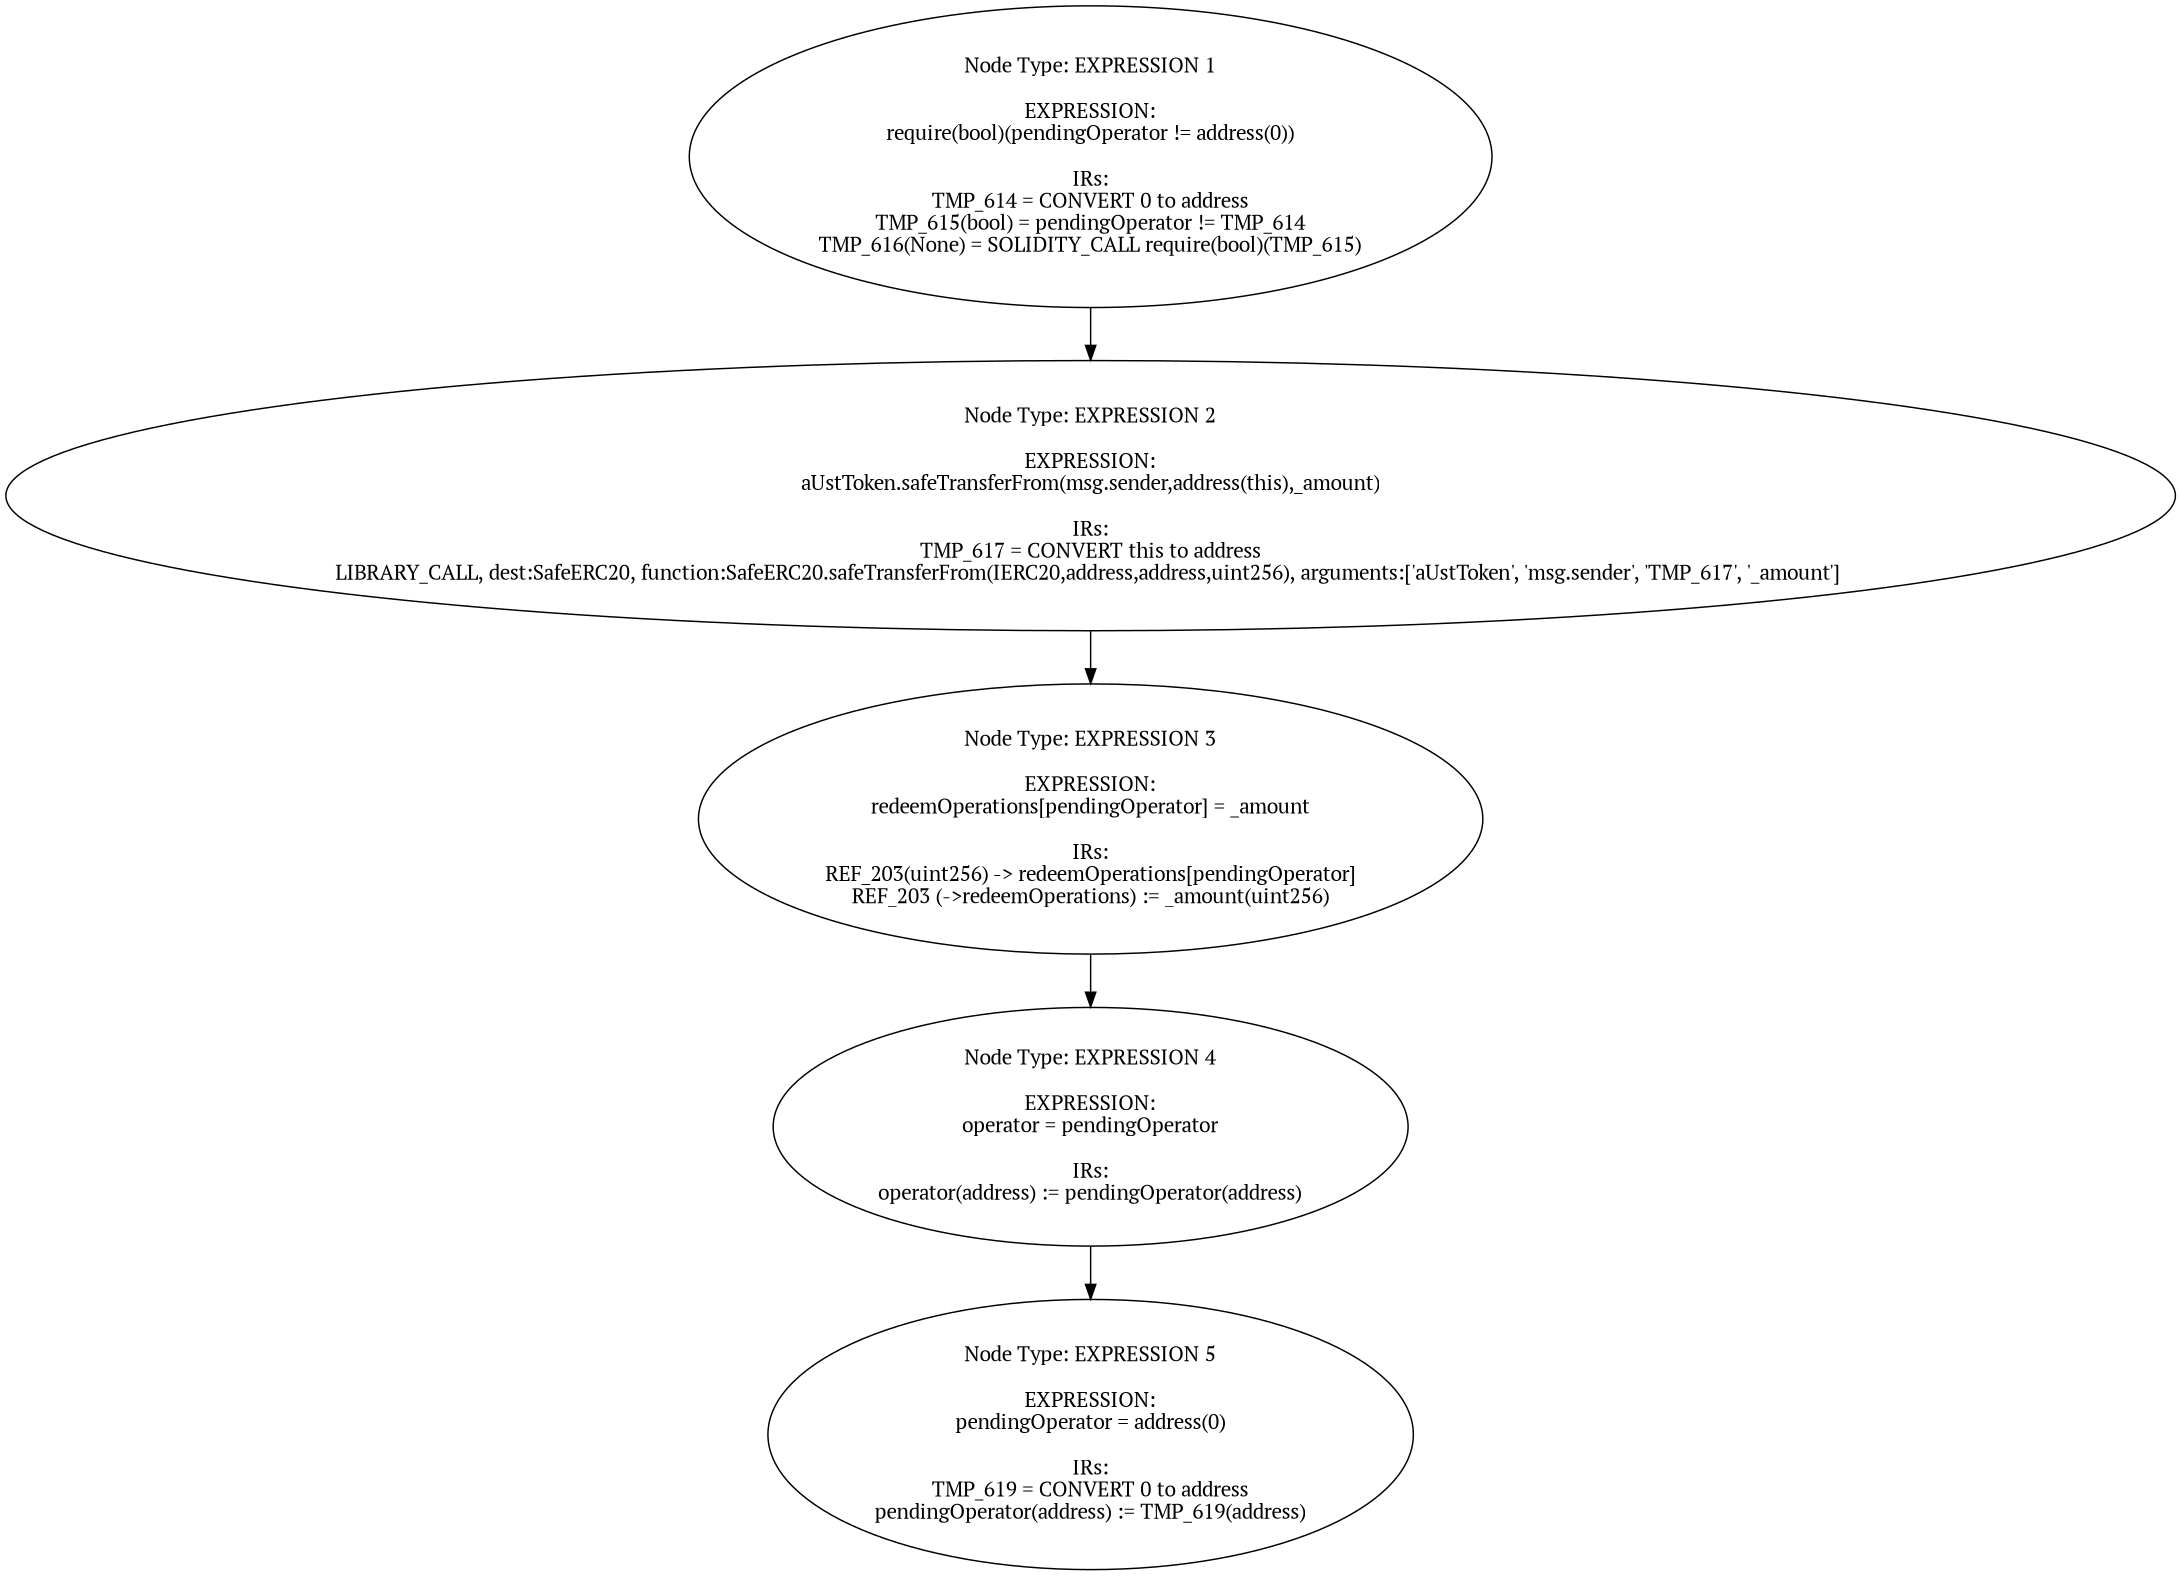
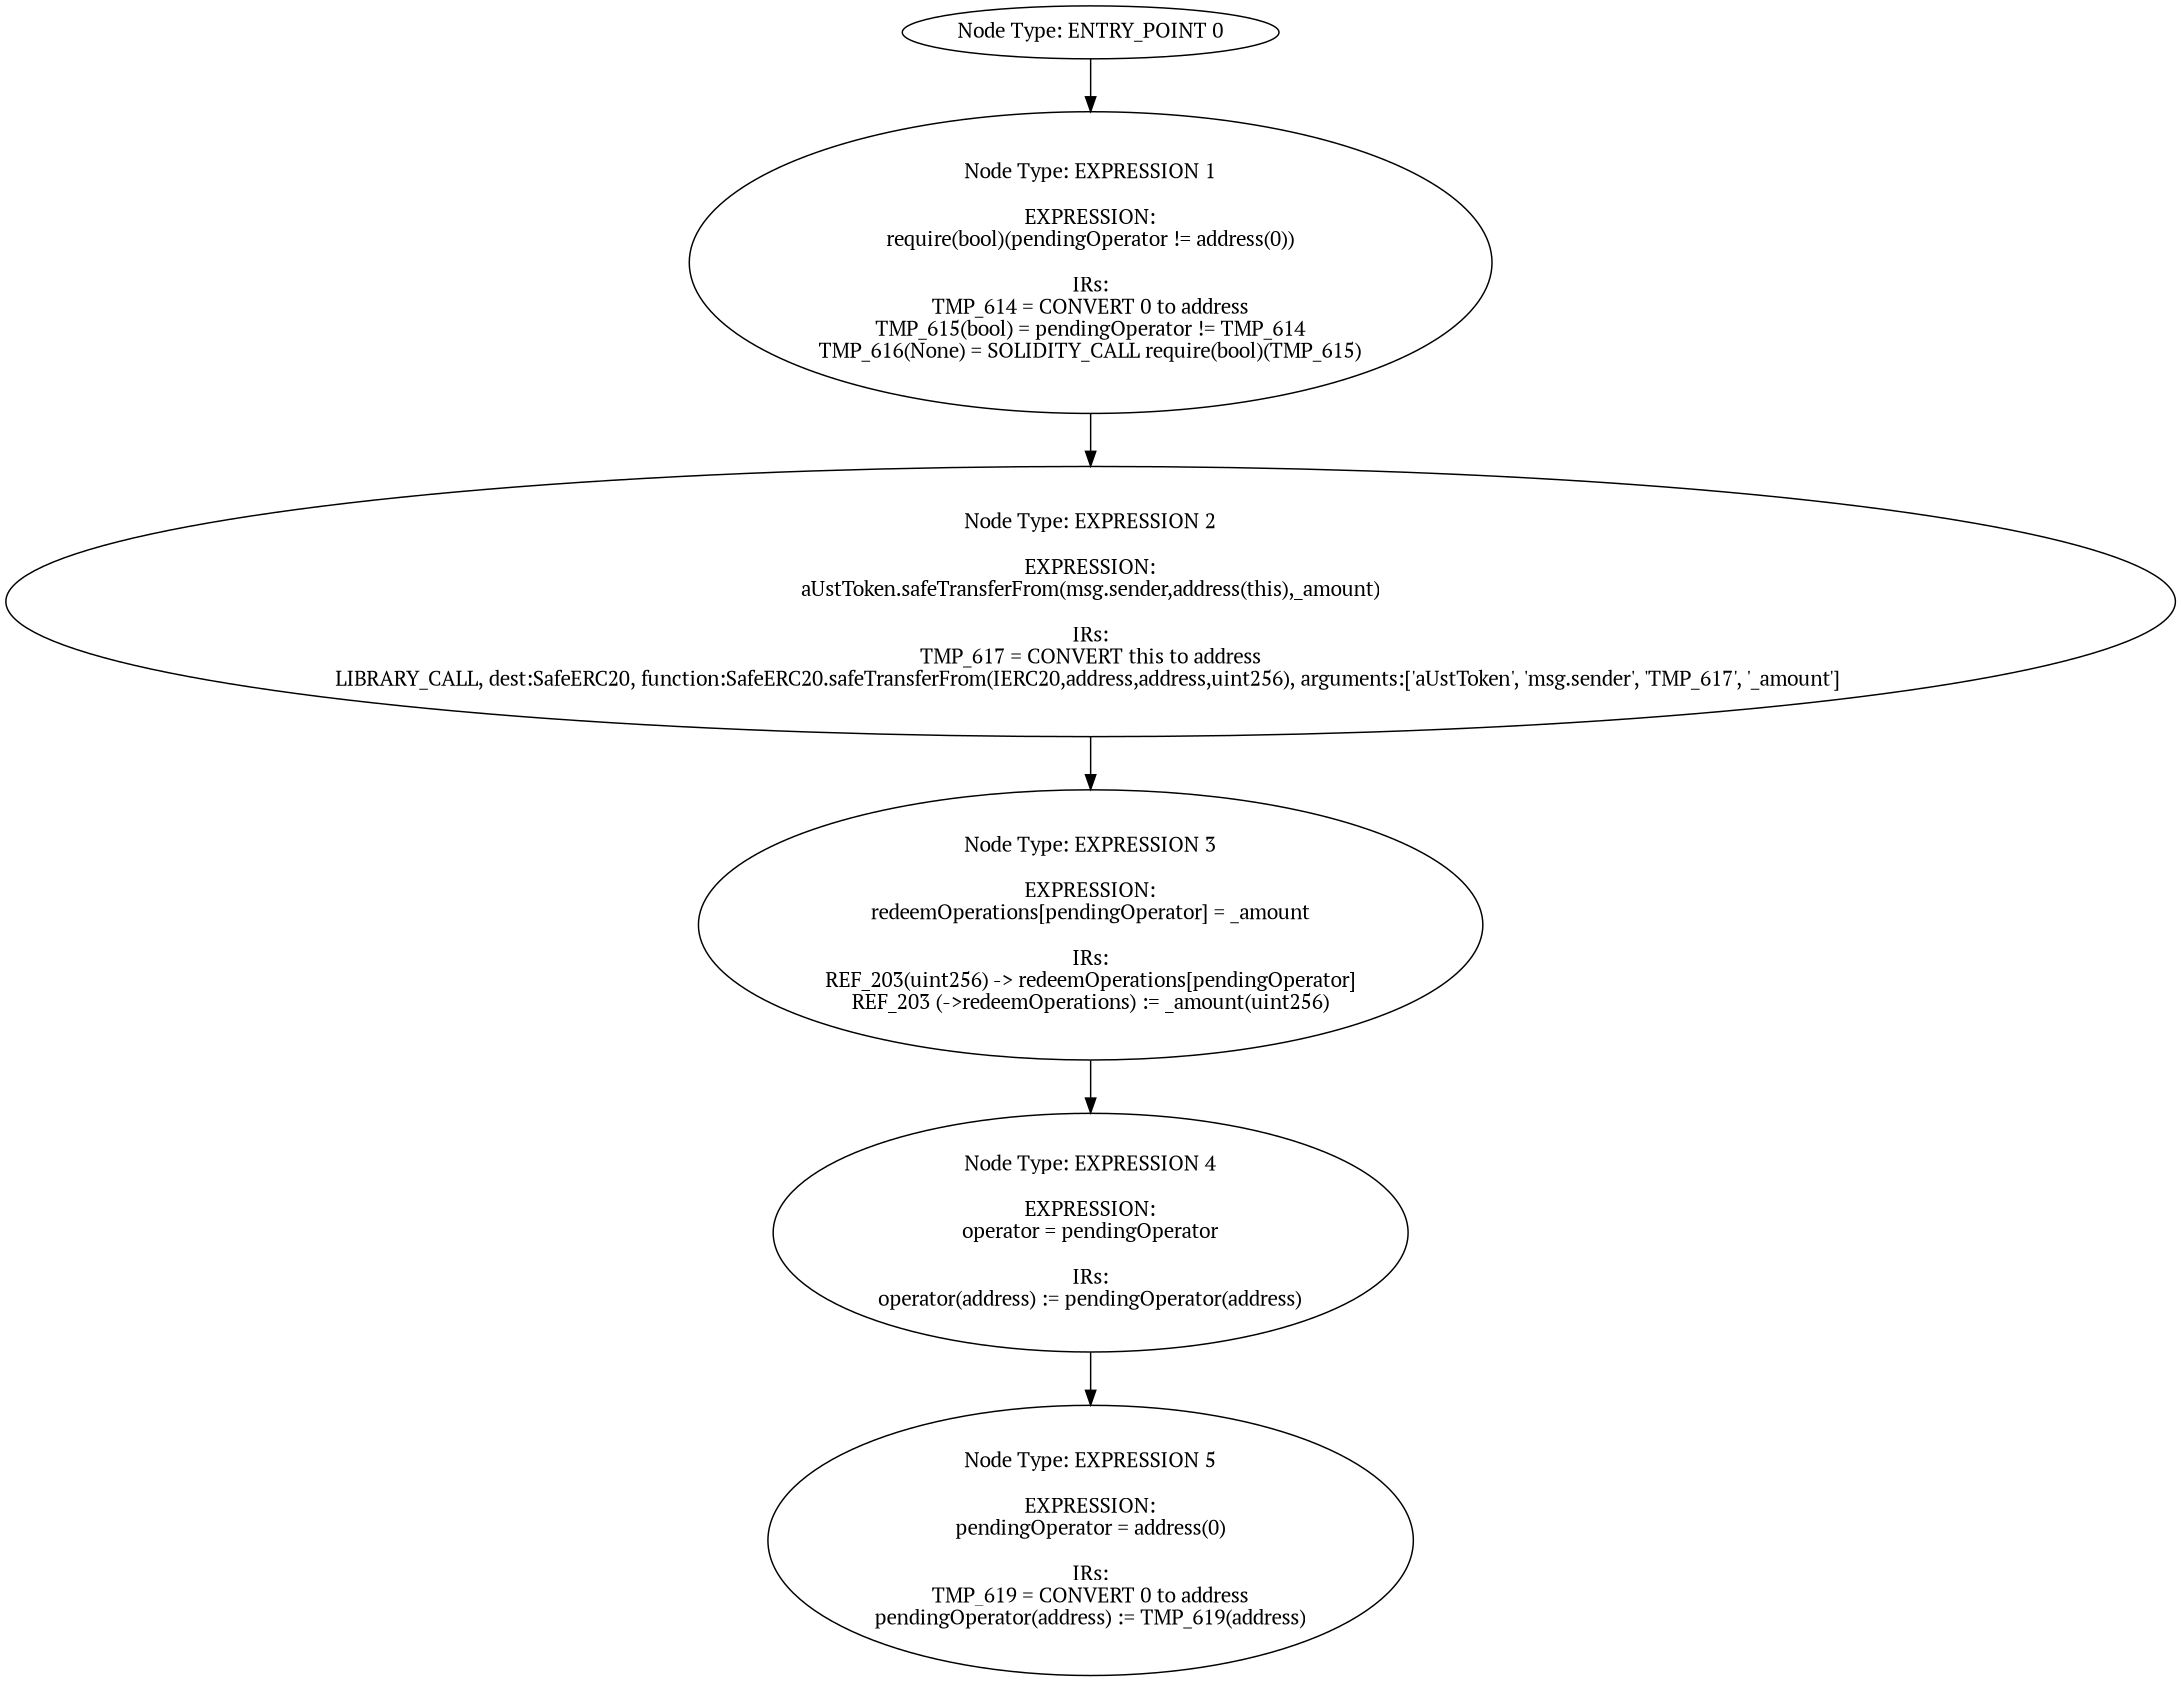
none -> (1091, 32)
